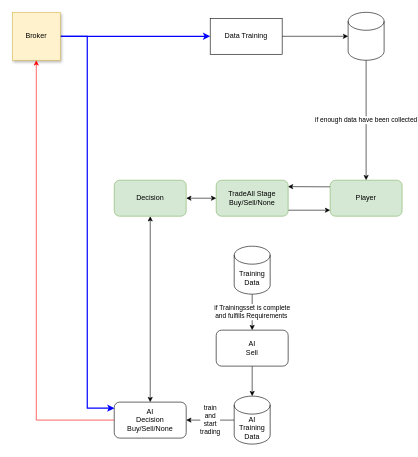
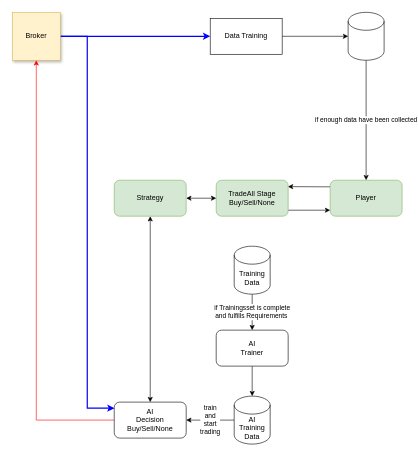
(150, 198) -> (150, 198)
(252, 348) -> (252, 348)
